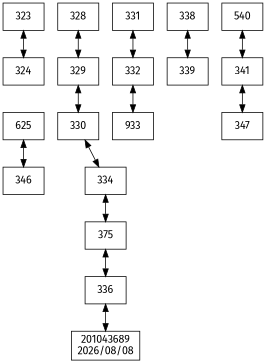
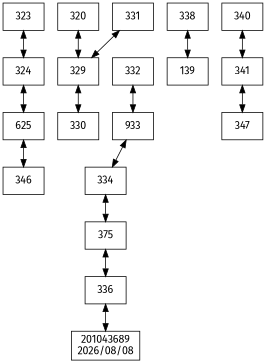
(78, 17) -> (78, 17)
(242, 17) -> (242, 17)
(133, 44) -> (105, 44)
(188, 71) -> (188, 71)
none -> (24, 99)
(92, 153) -> (119, 153)
